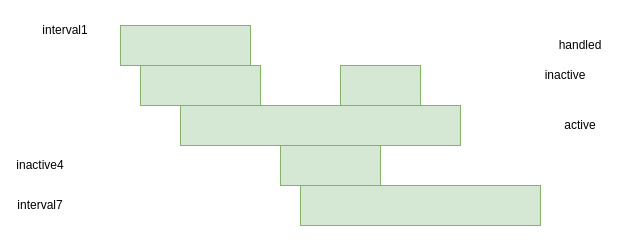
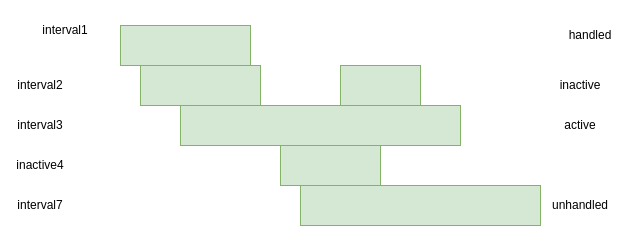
(581, 46) -> (591, 36)
(566, 76) -> (581, 86)
none -> (41, 86)
none -> (41, 126)
none -> (581, 206)
